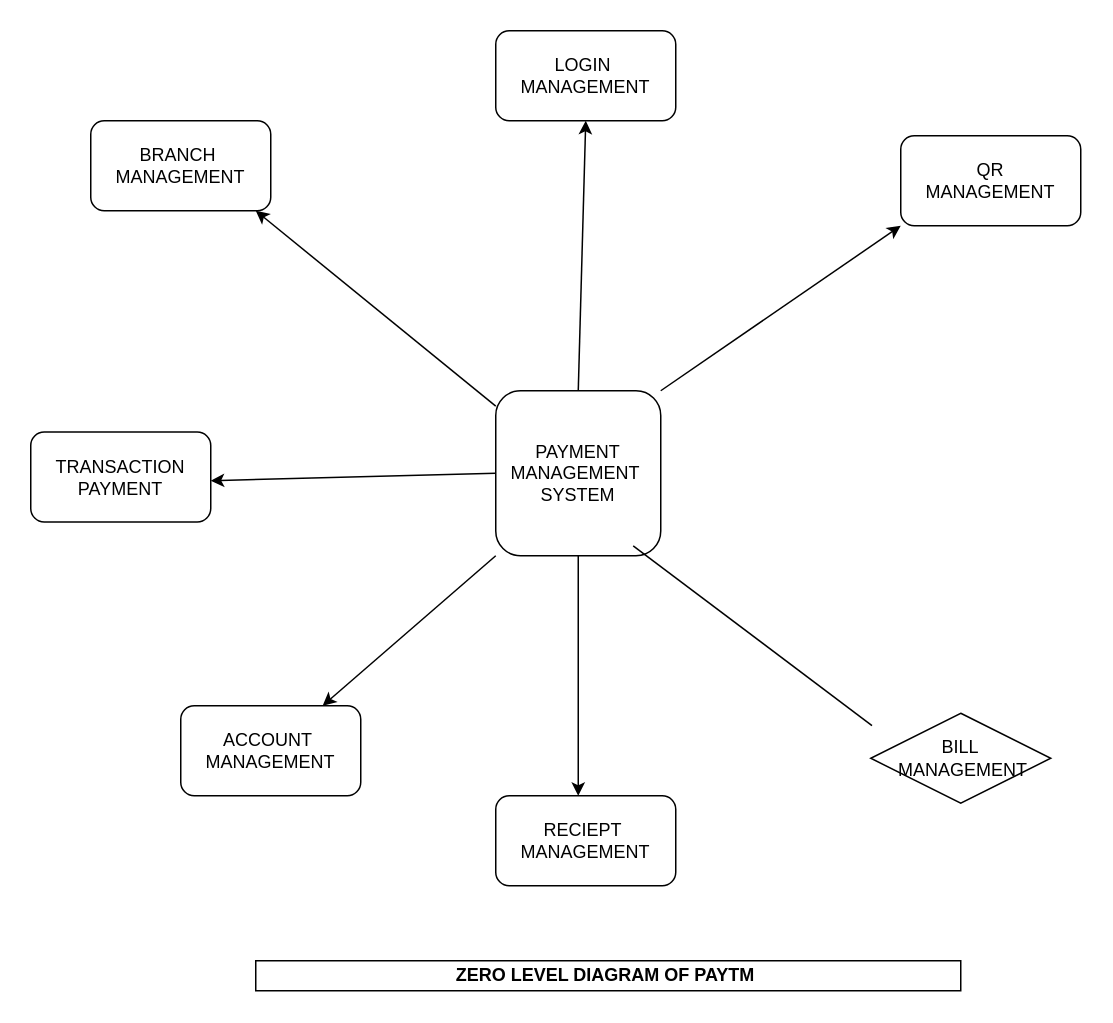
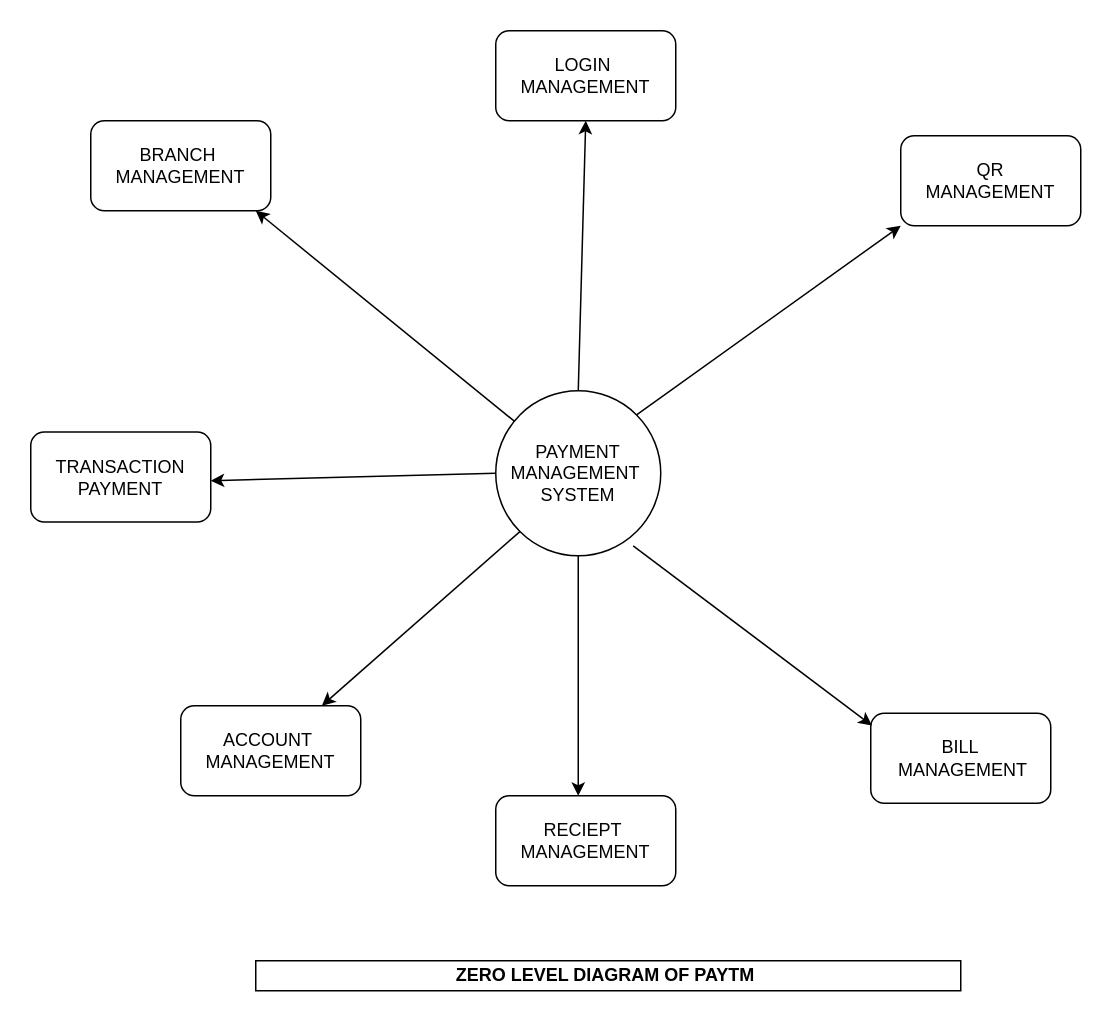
(578, 473) -> (578, 473)
(866, 721) -> (863, 719)
(961, 758) -> (961, 758)
